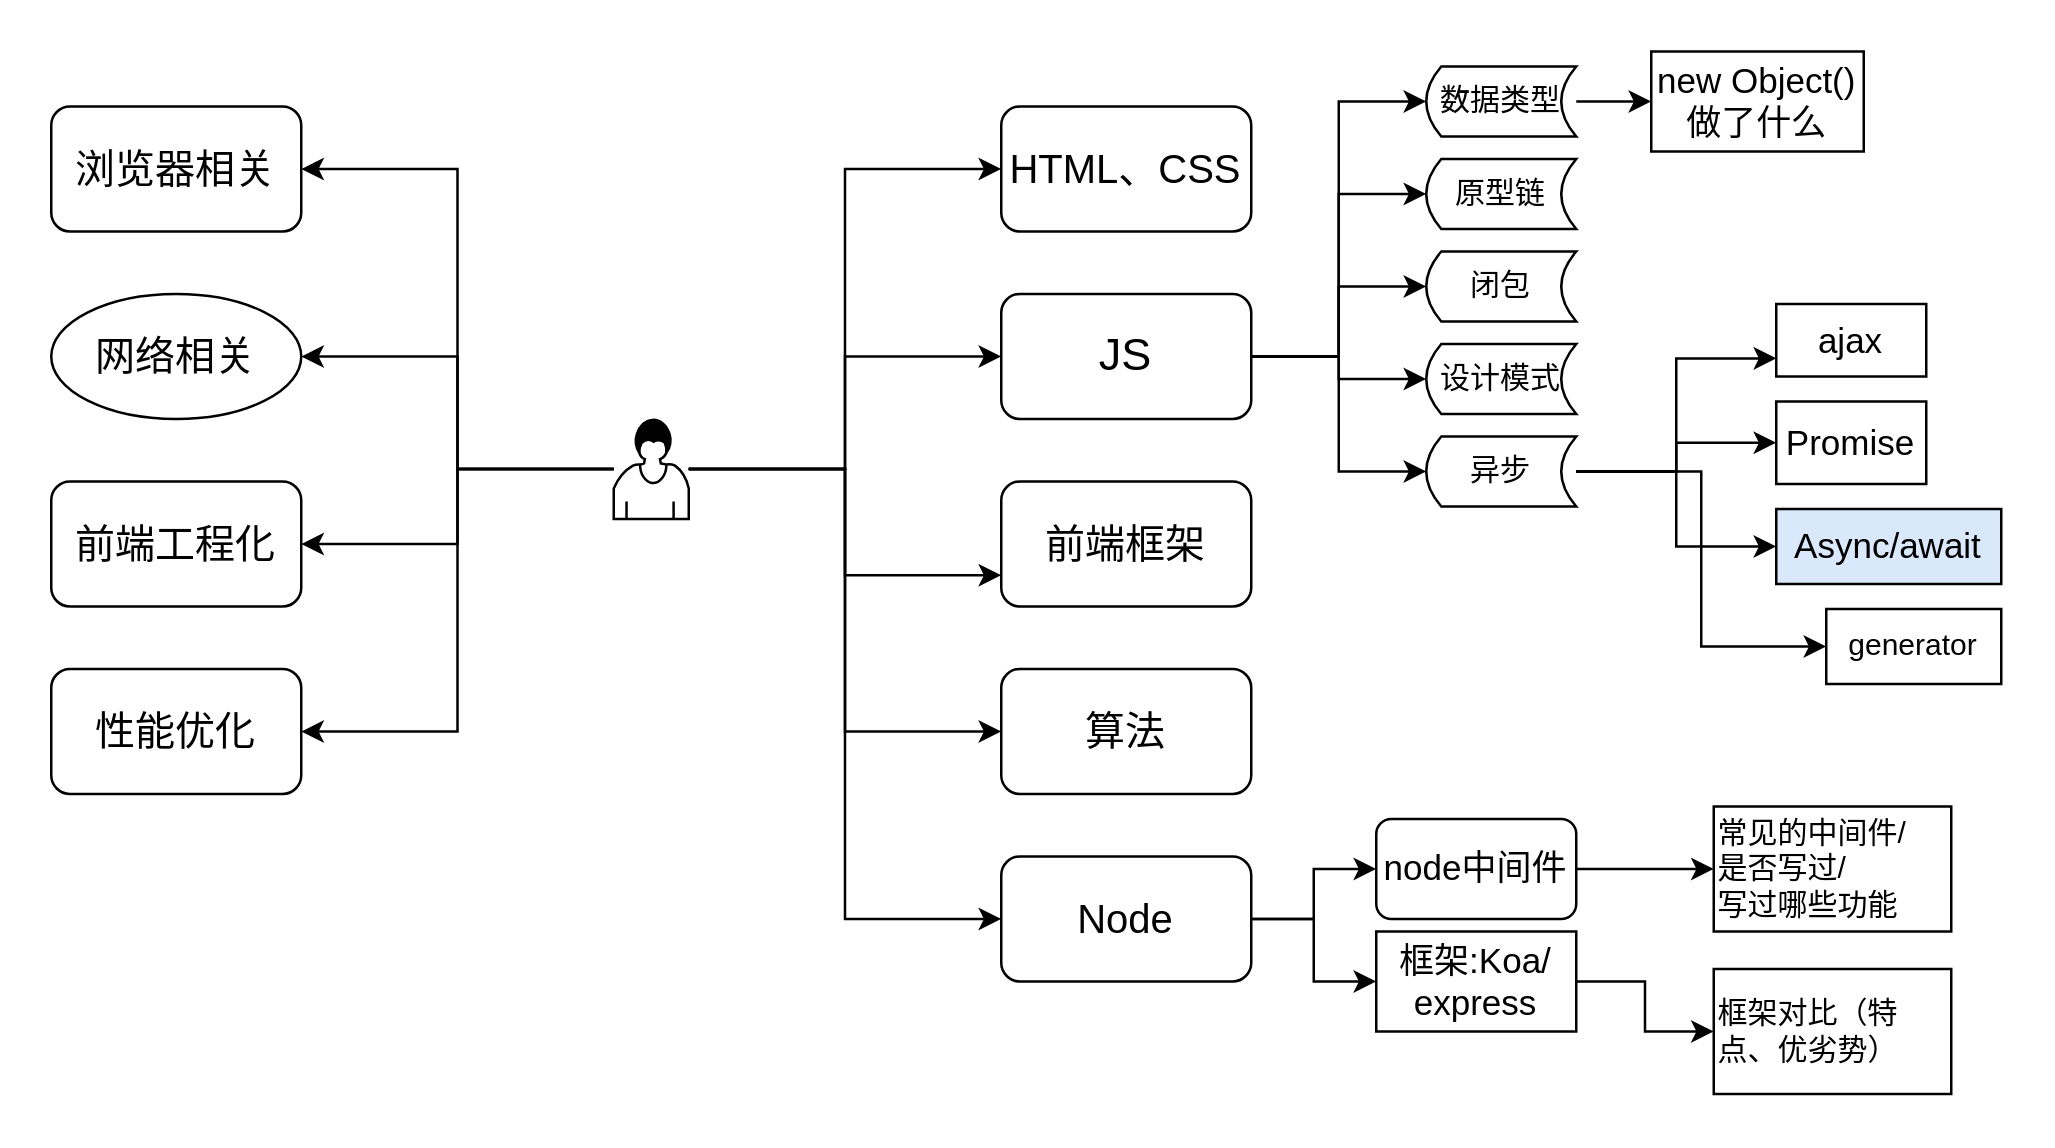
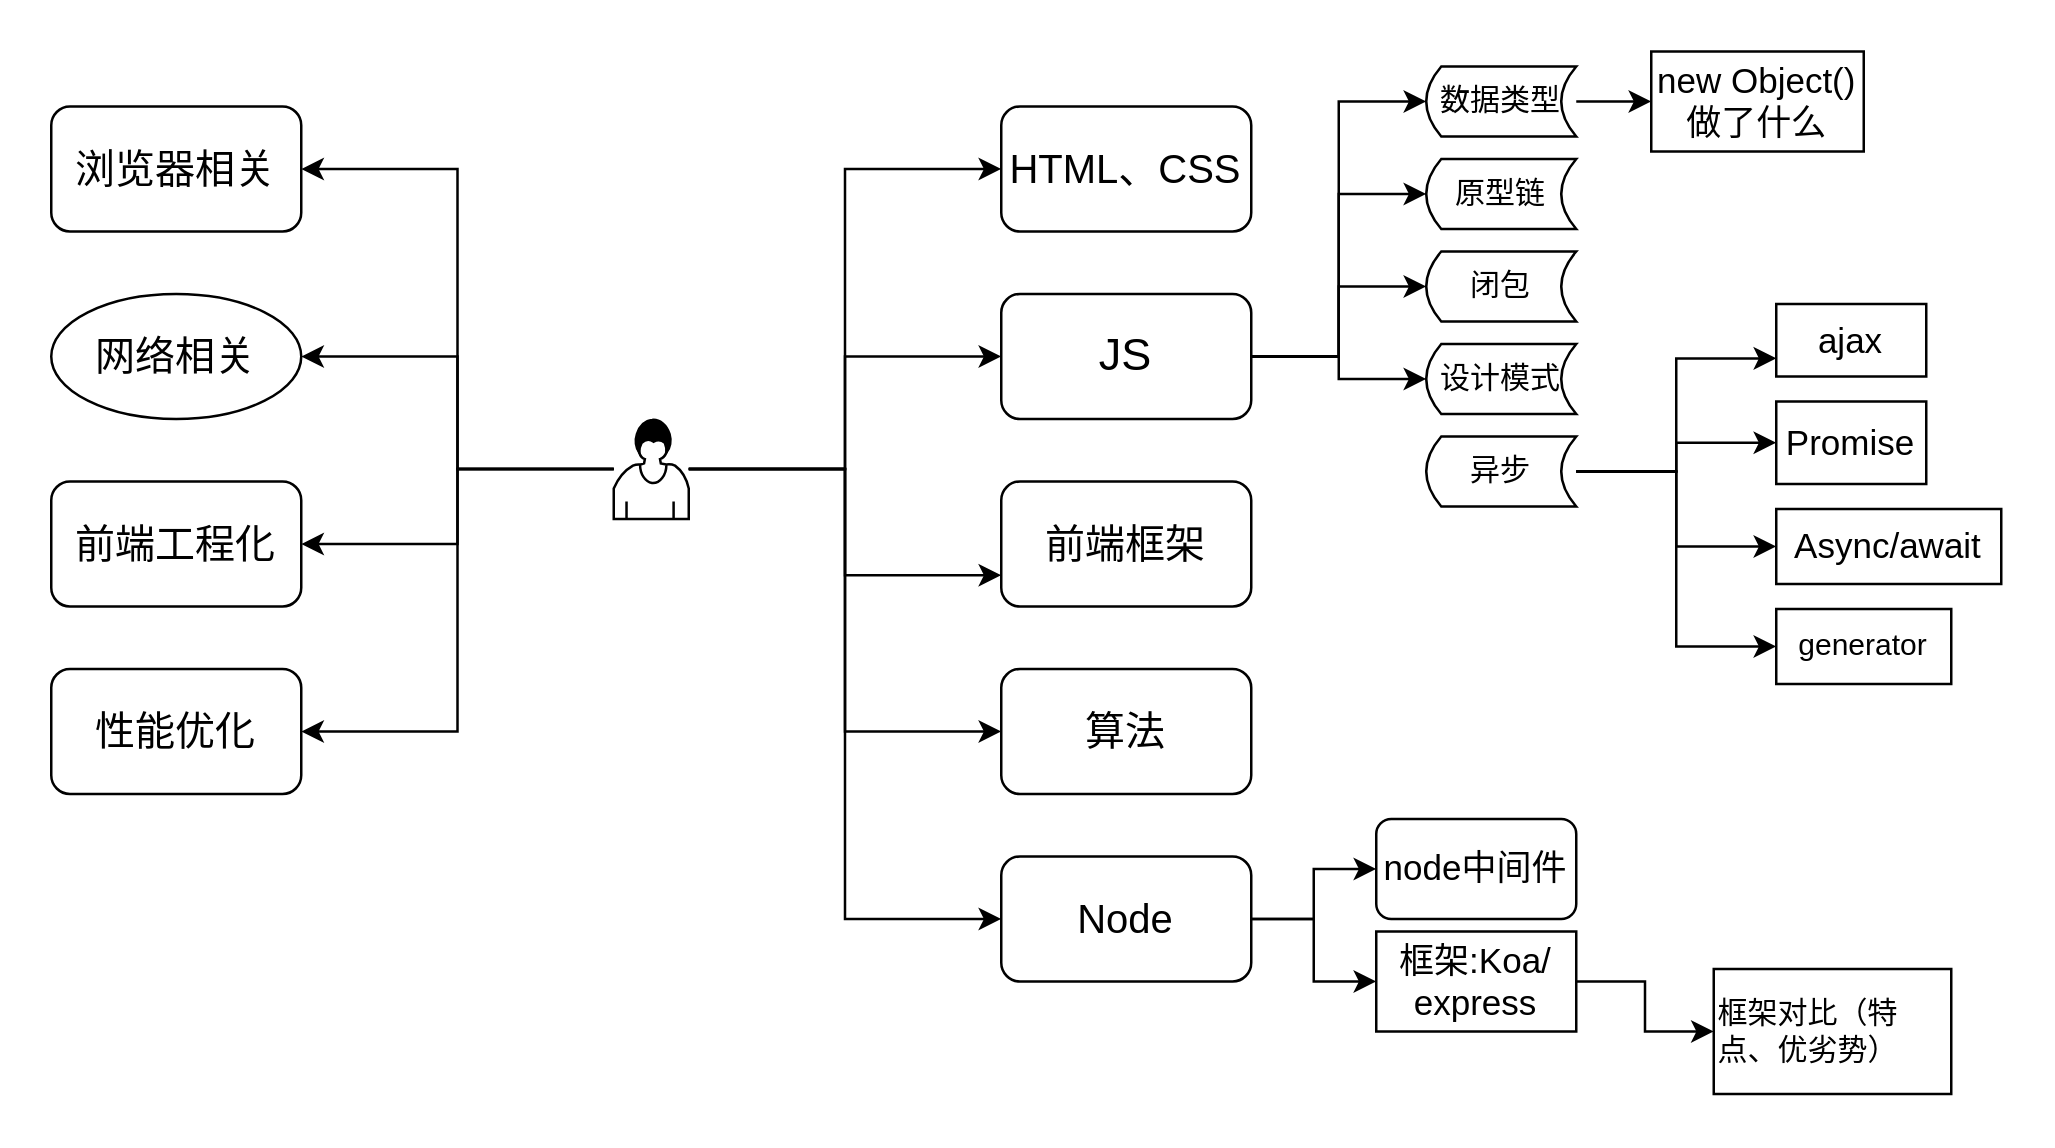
(1339, 462) -> none
(1889, 546) -> (1889, 546)
(1914, 646) -> (1864, 646)
(1637, 869) -> none
(1833, 869) -> none
